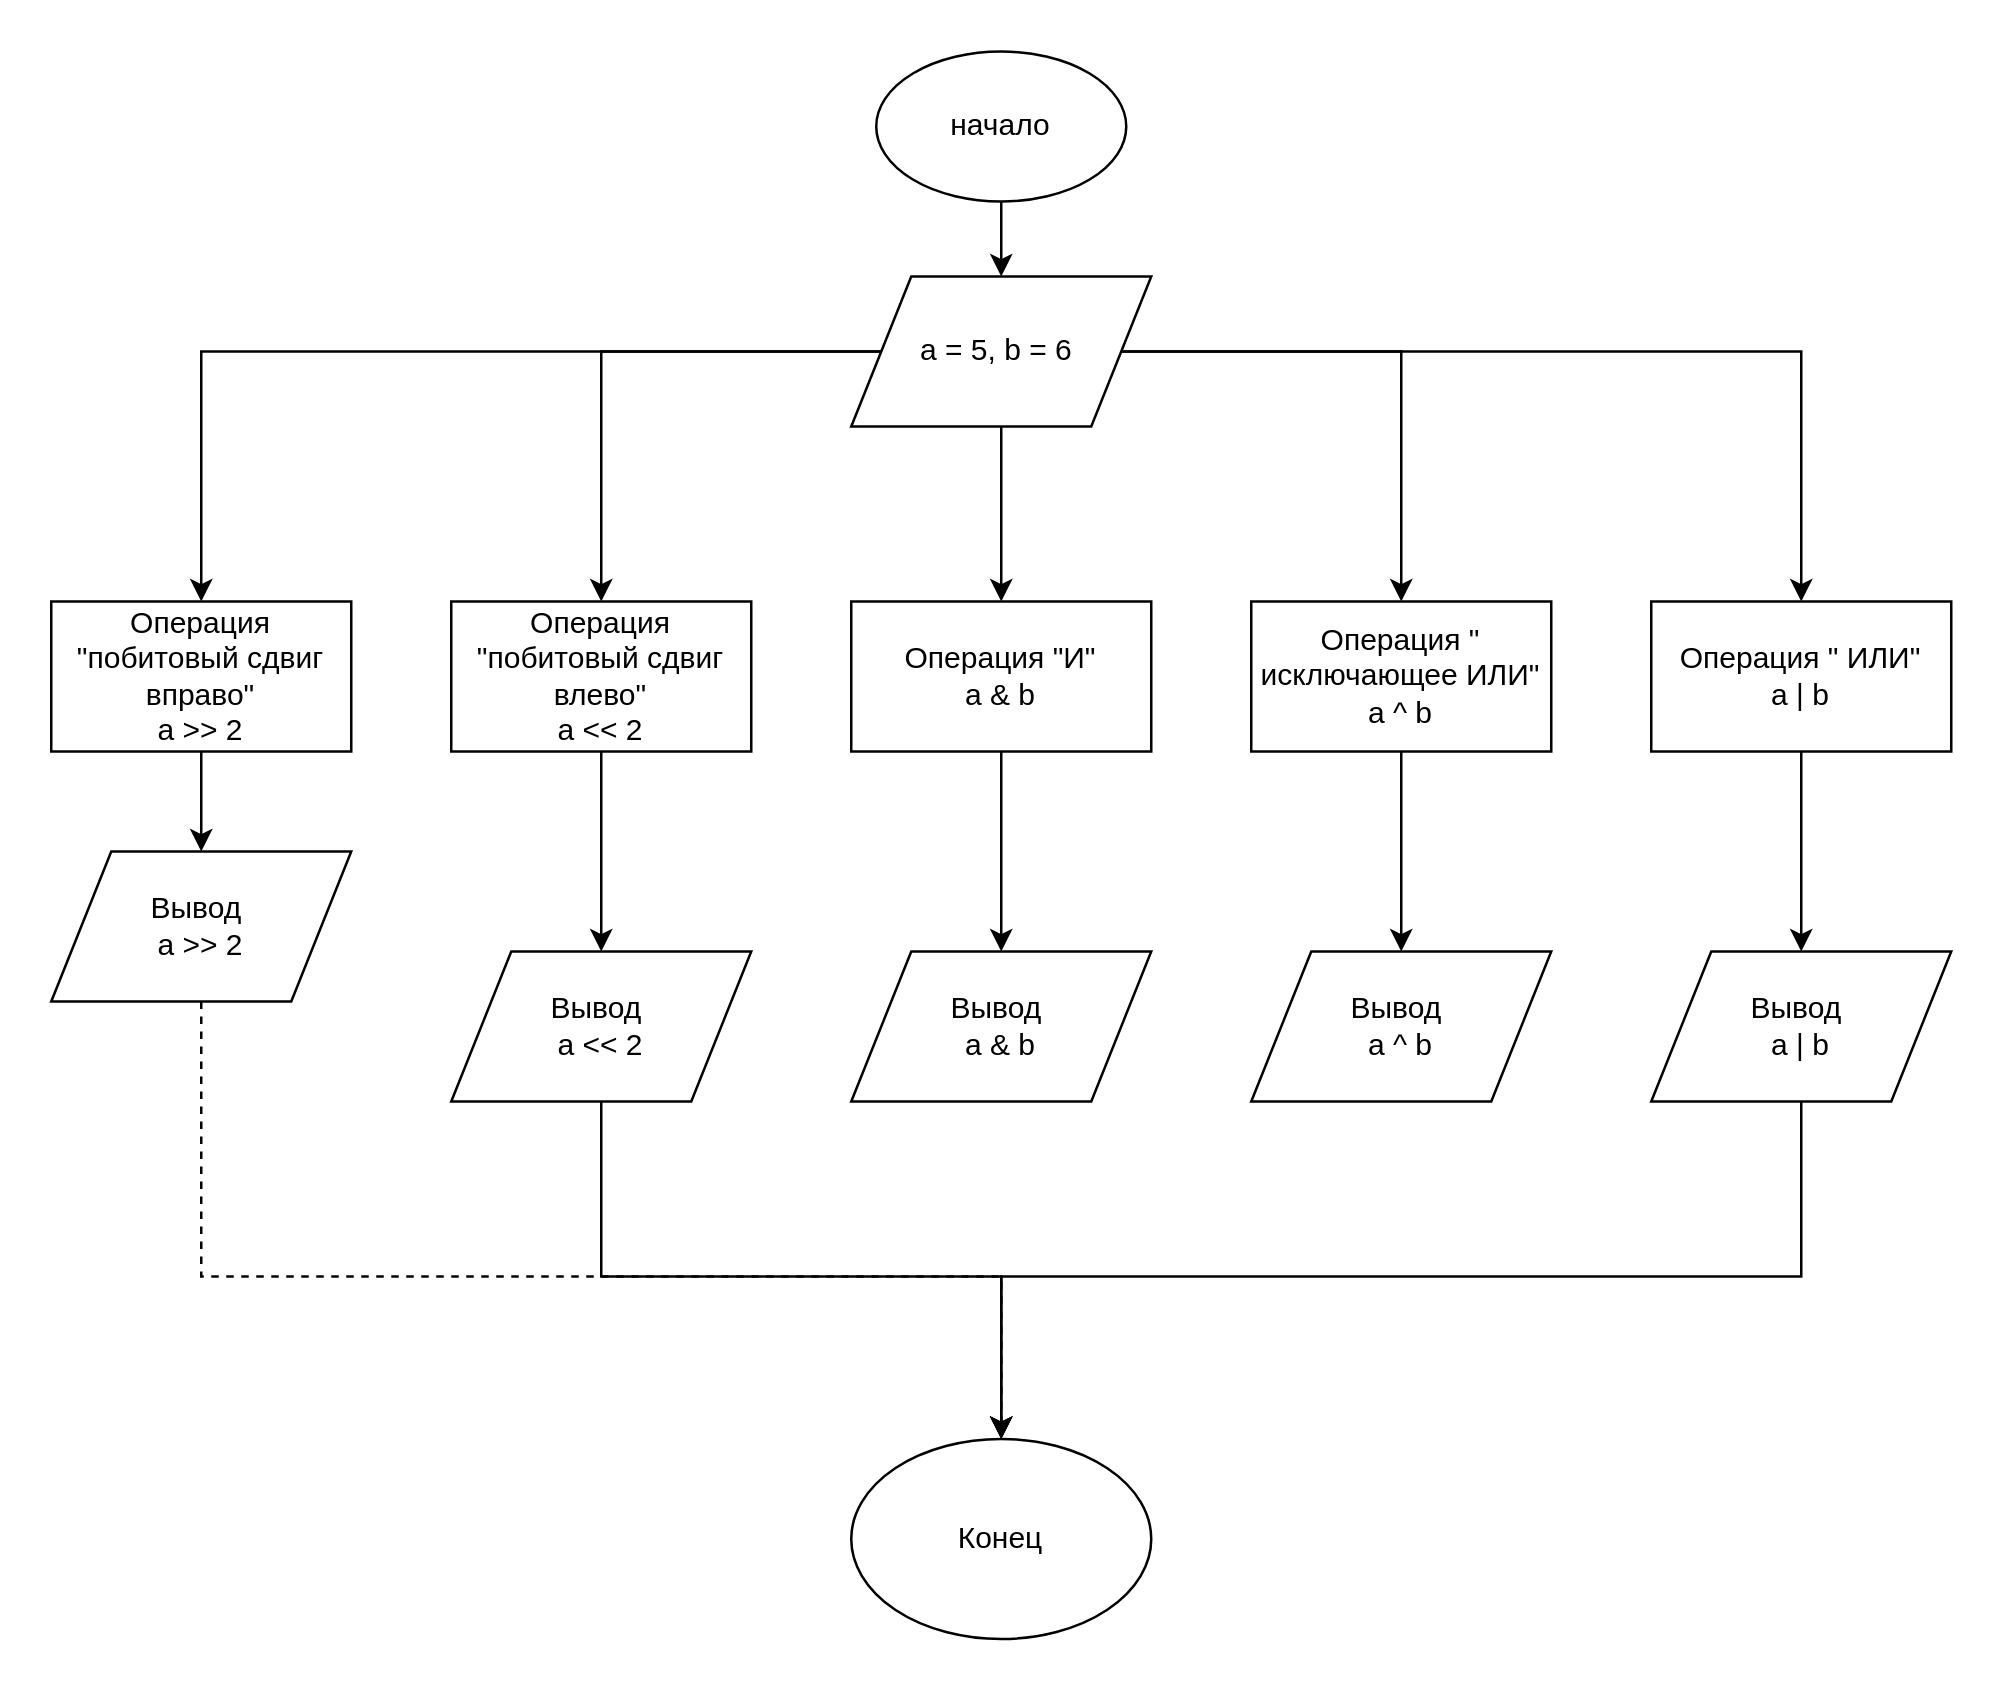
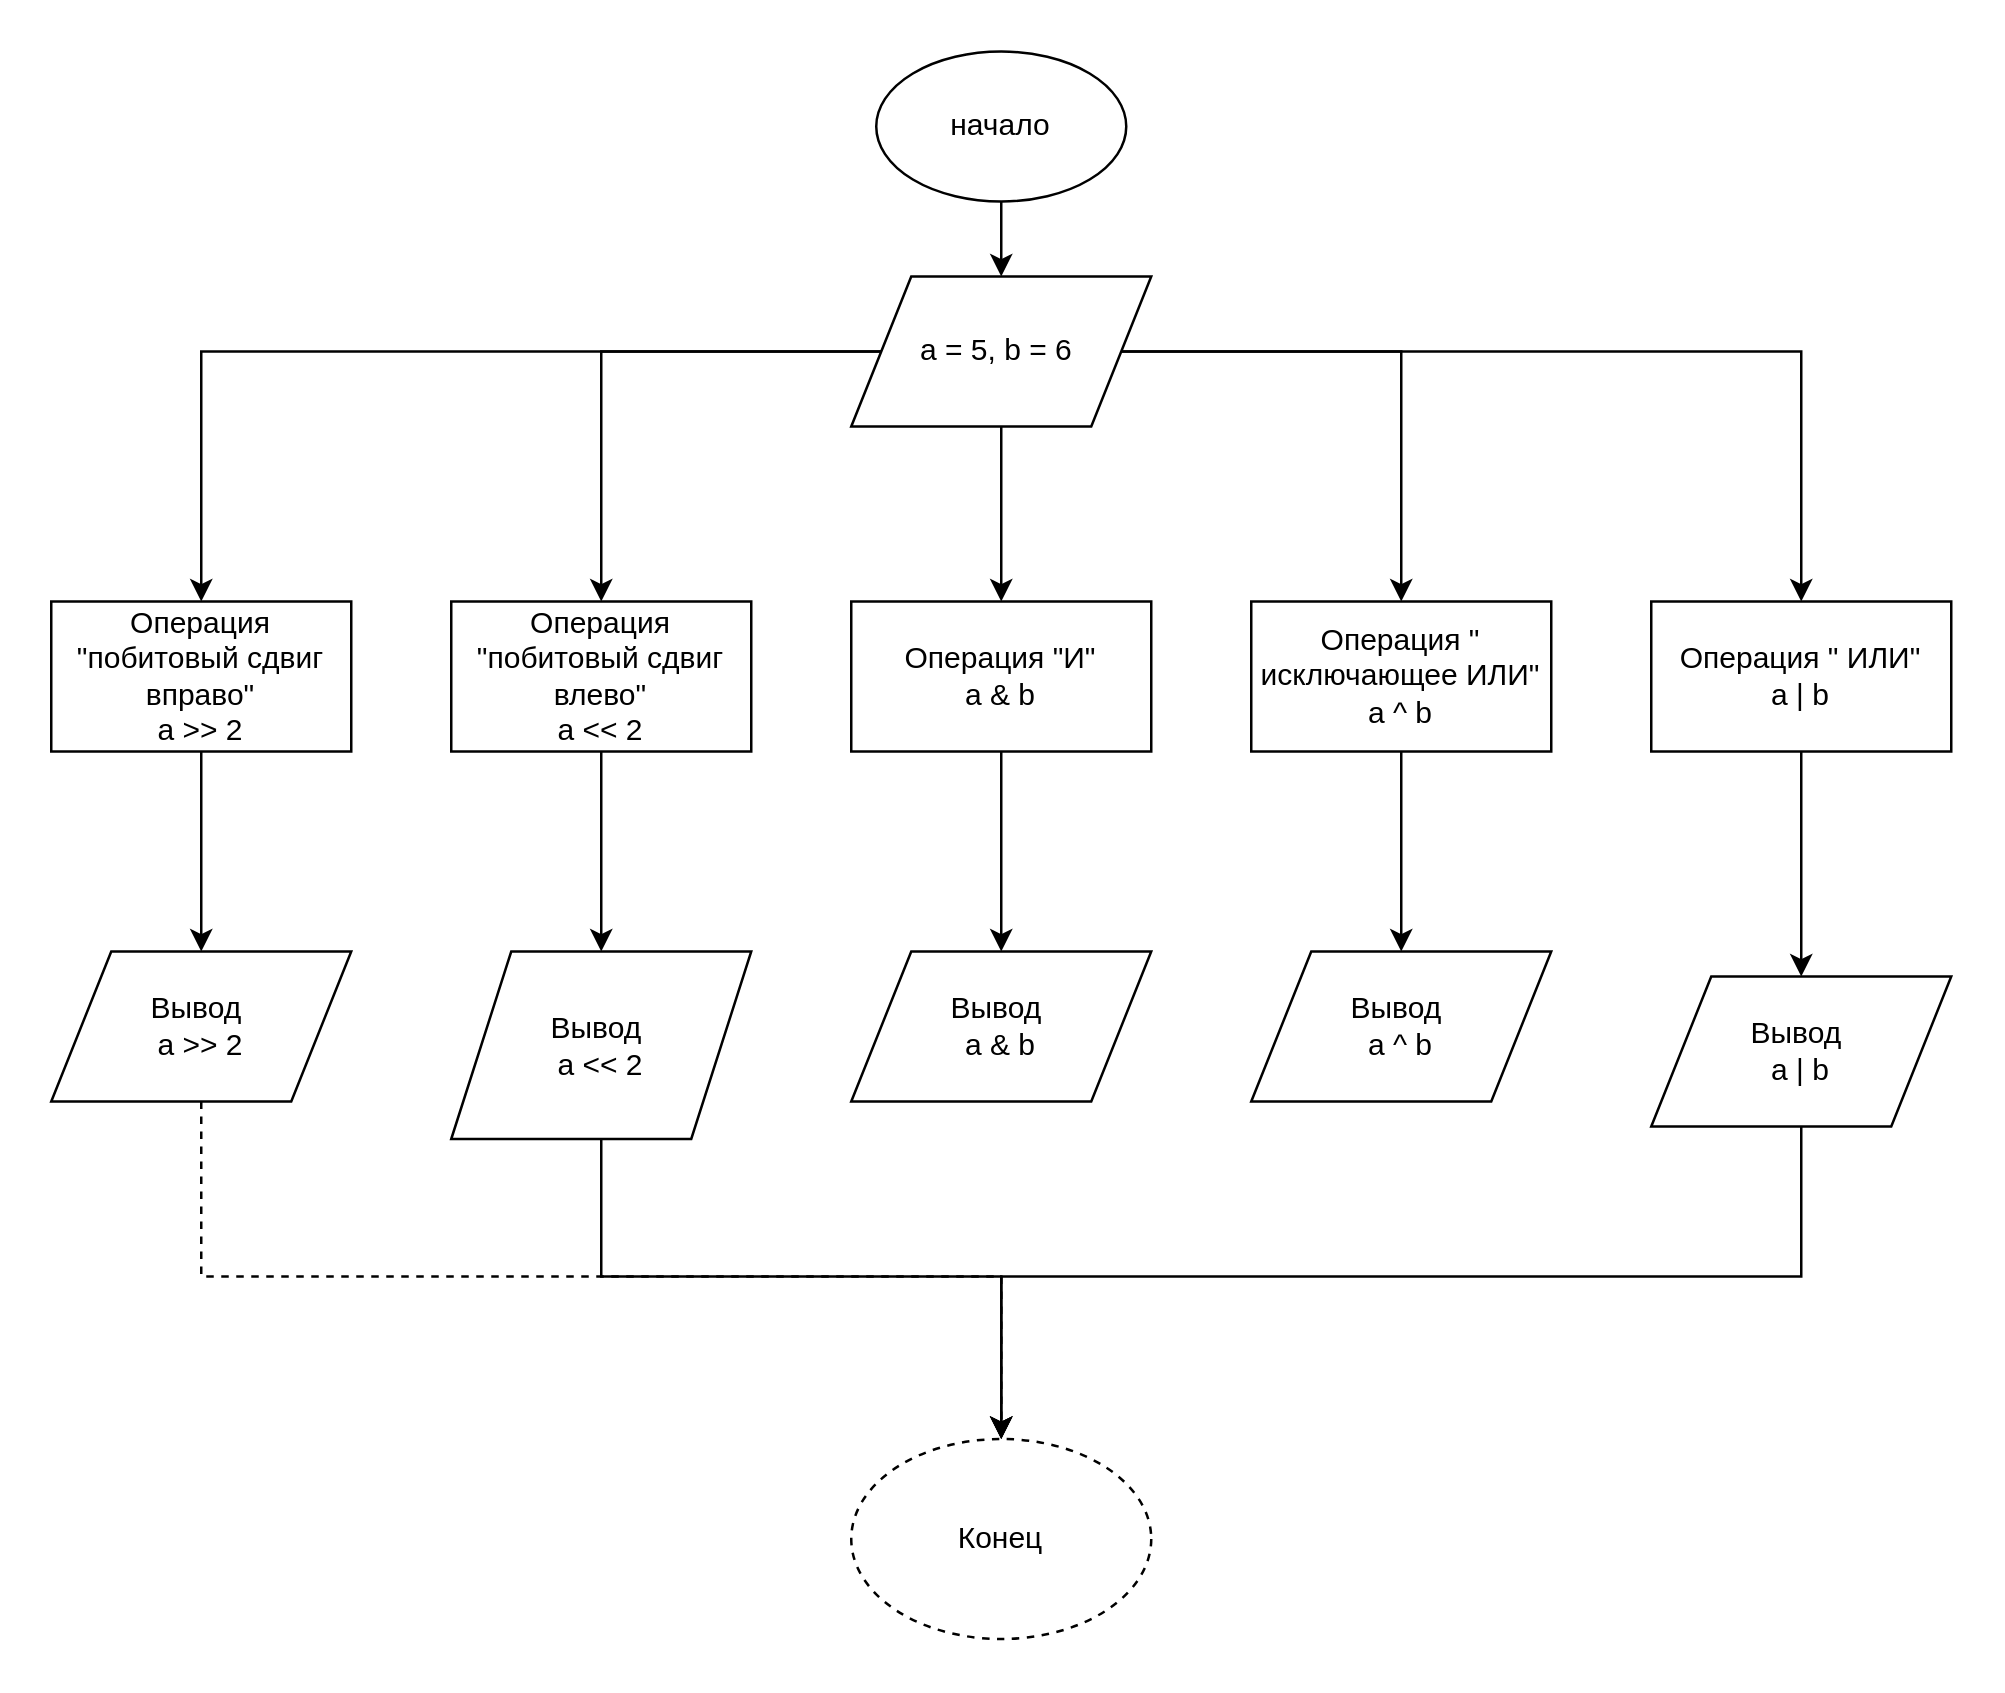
(201, 926) -> (201, 1026)
(601, 1026) -> (601, 1045)
(1801, 1026) -> (1801, 1051)
(1001, 1539) -> (1001, 1539)
